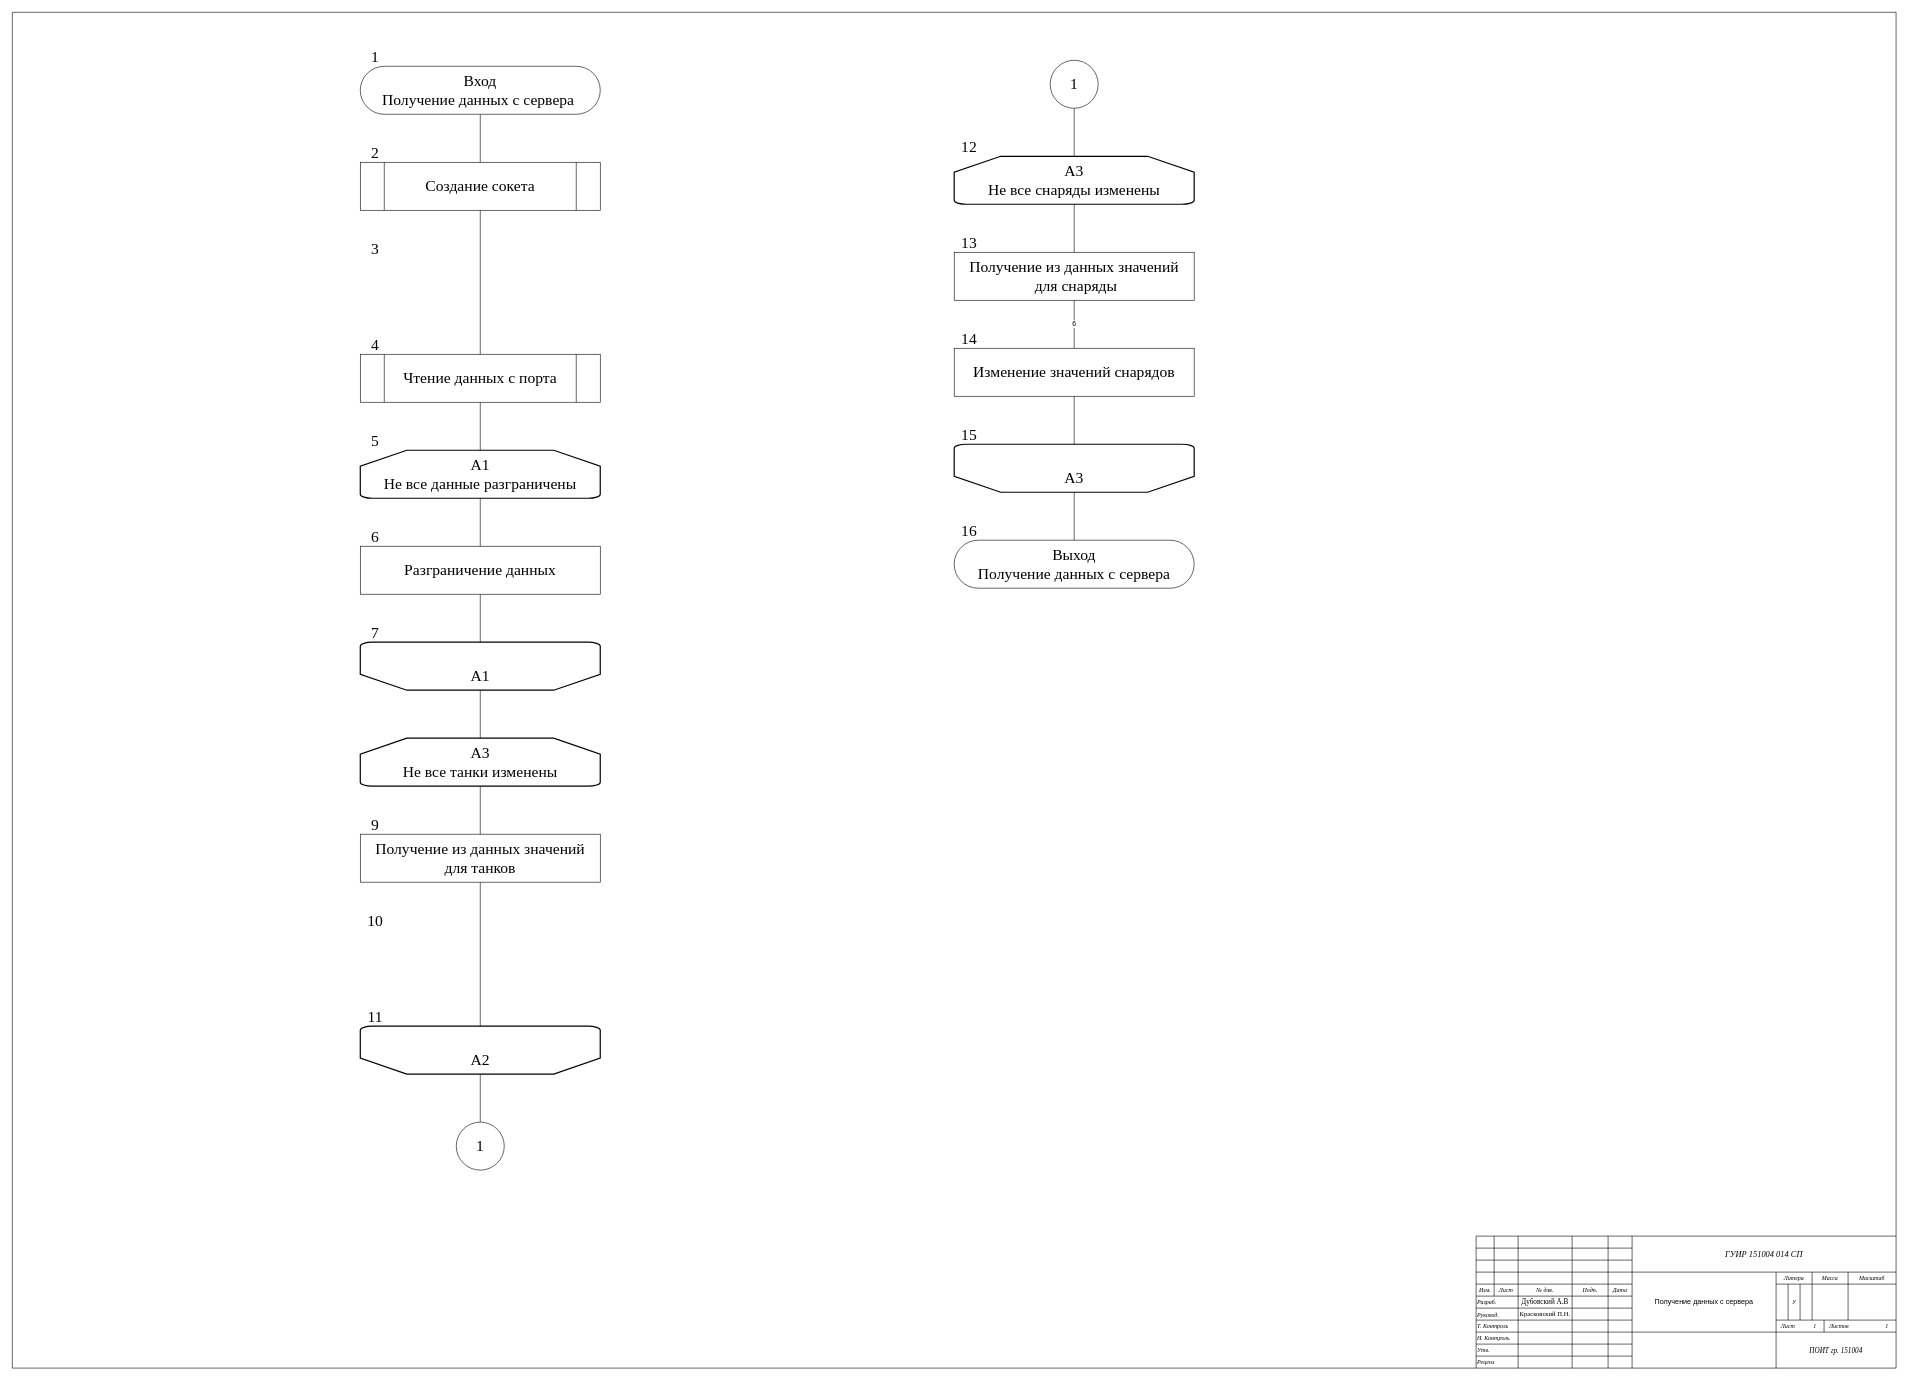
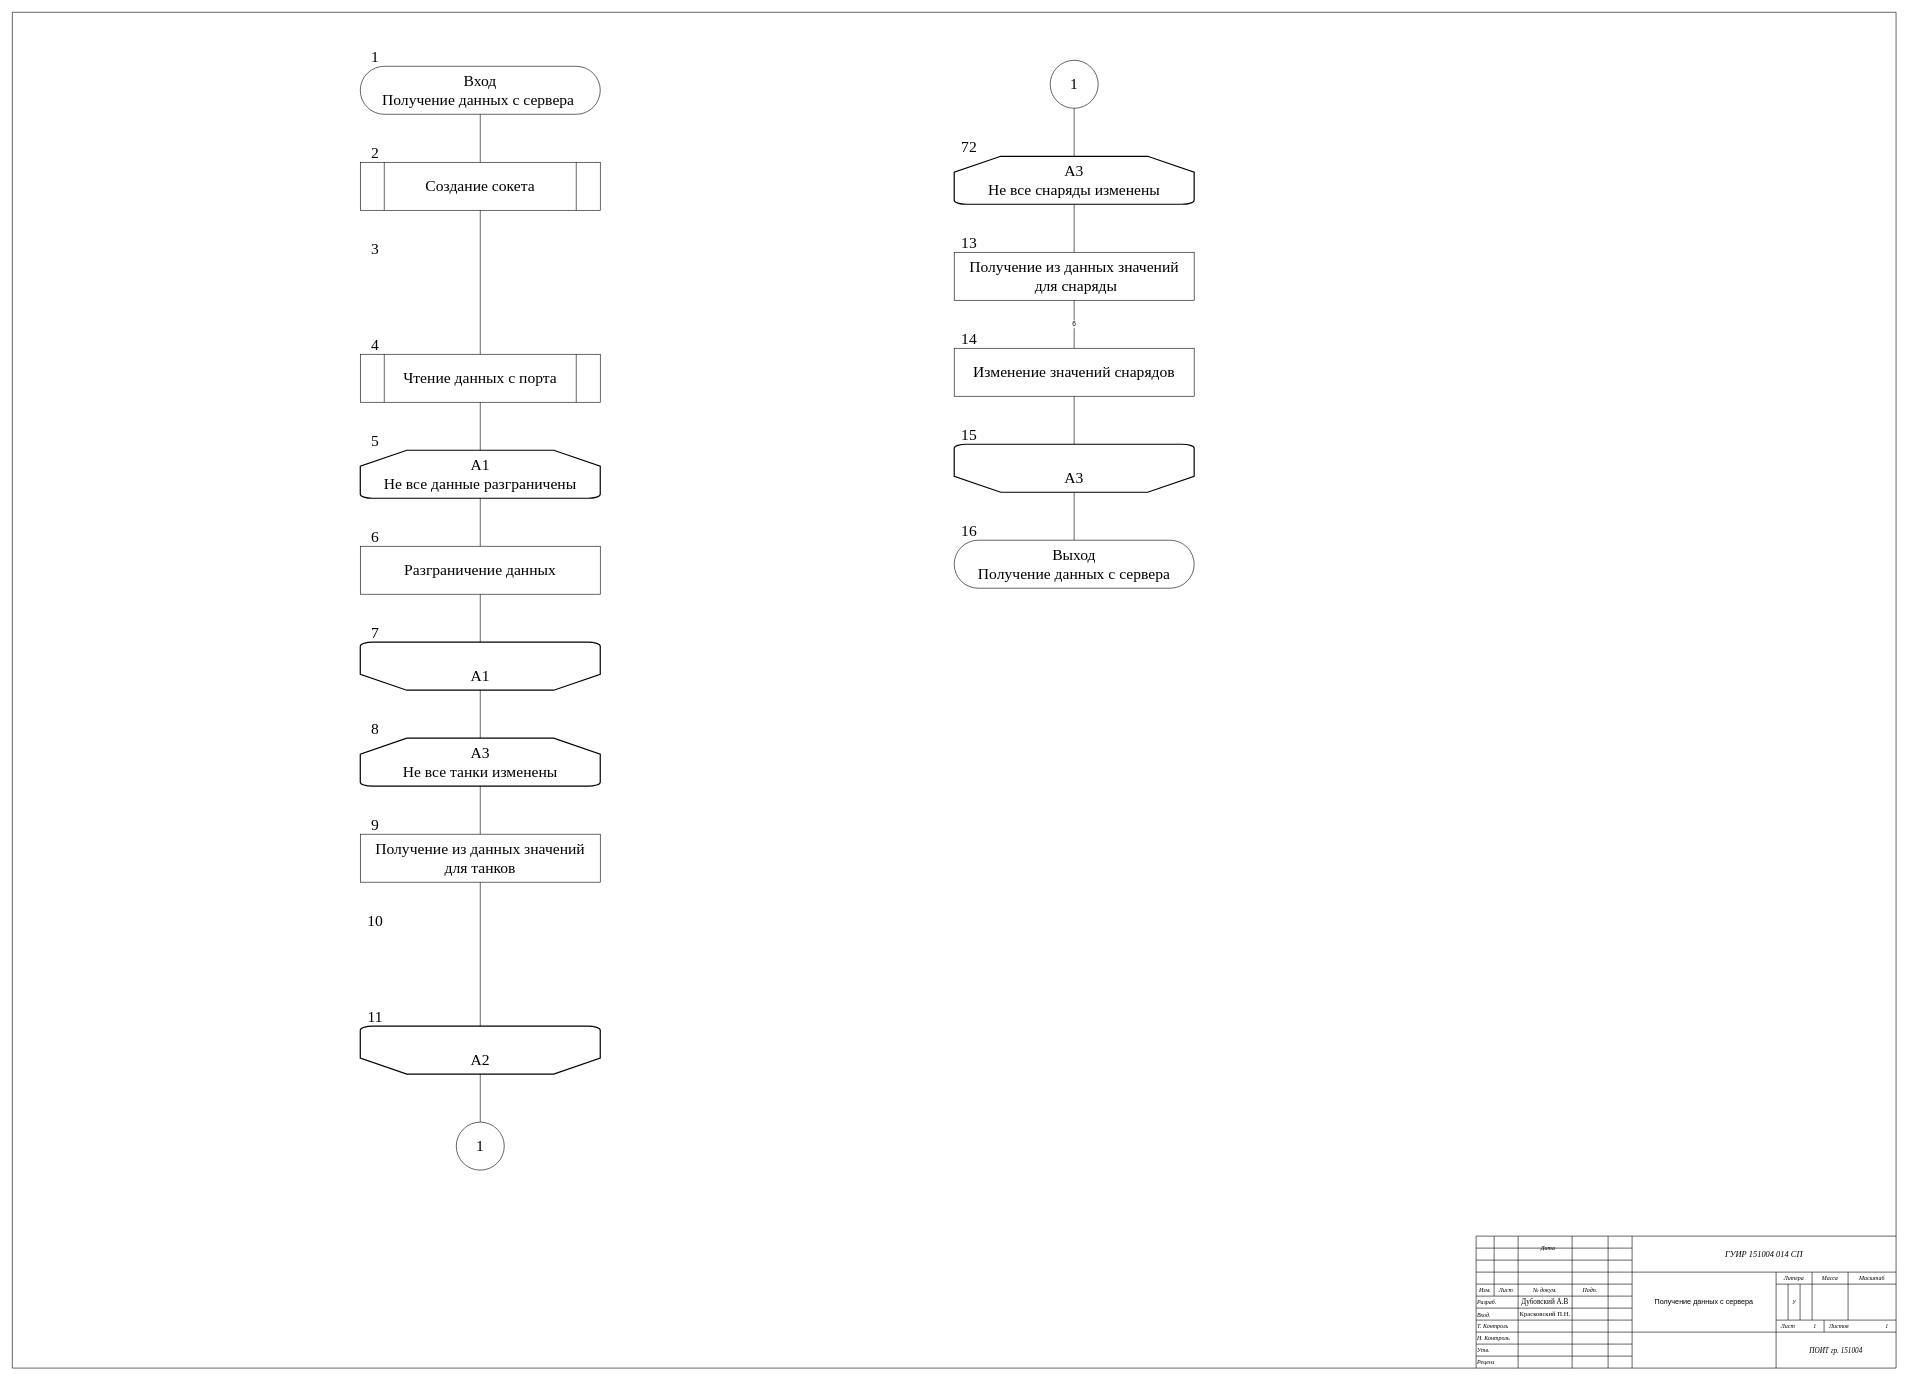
(969, 147) -> (969, 147)
none -> (375, 729)
(1545, 1290) -> (1545, 1290)
(1620, 1290) -> (1548, 1248)
(1493, 1314) -> (1487, 1314)
